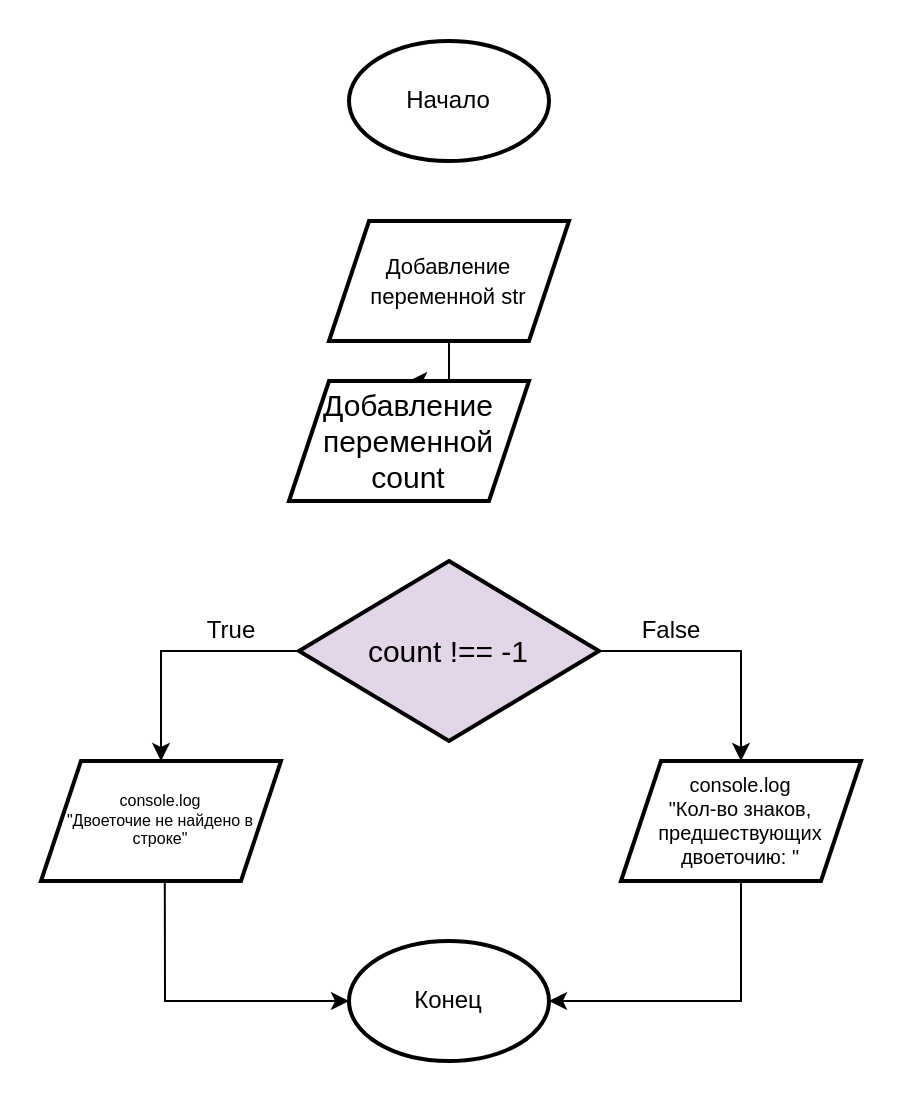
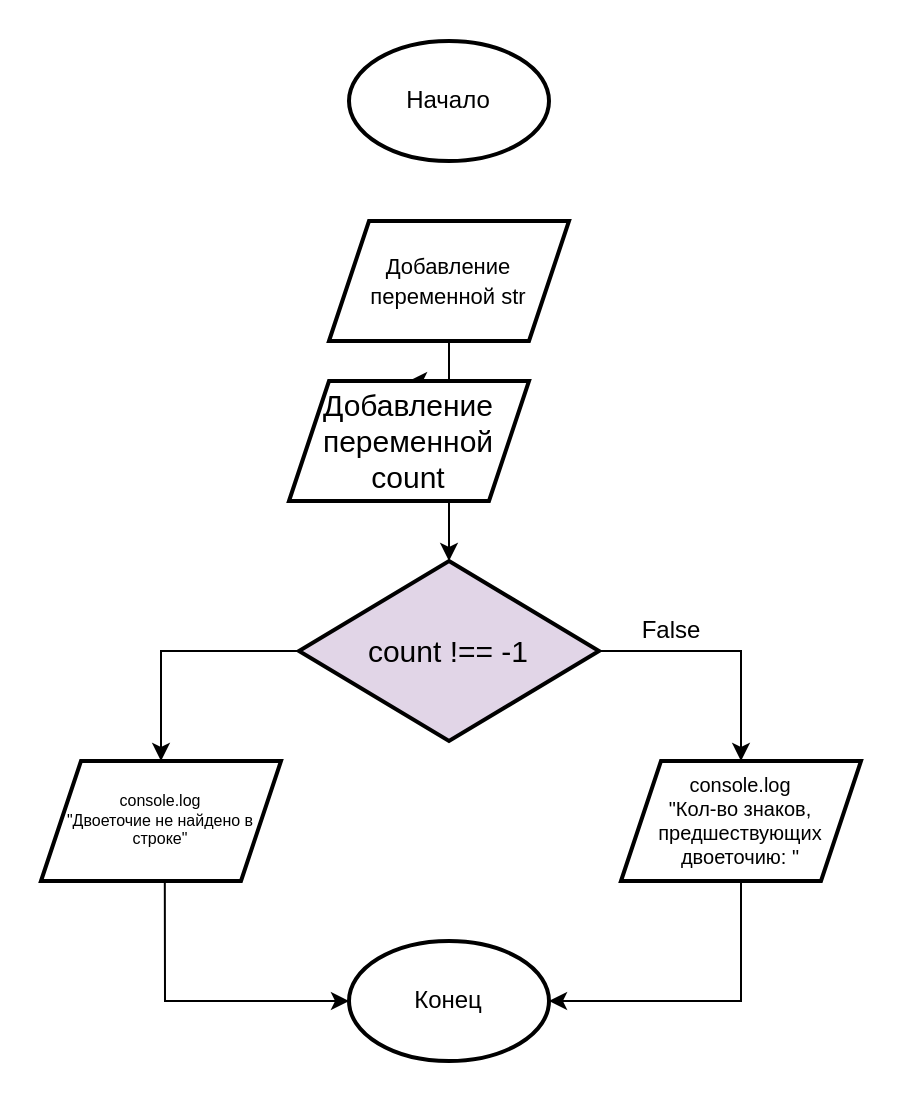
none -> (449, 523)
(231, 631) -> none
